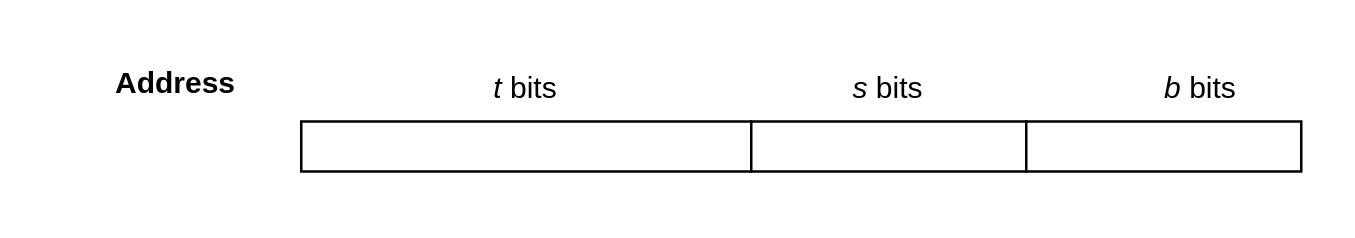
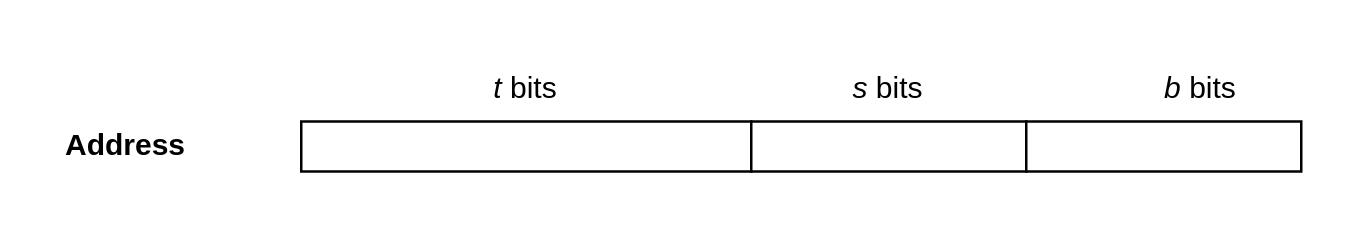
(176, 84) -> (126, 146)
